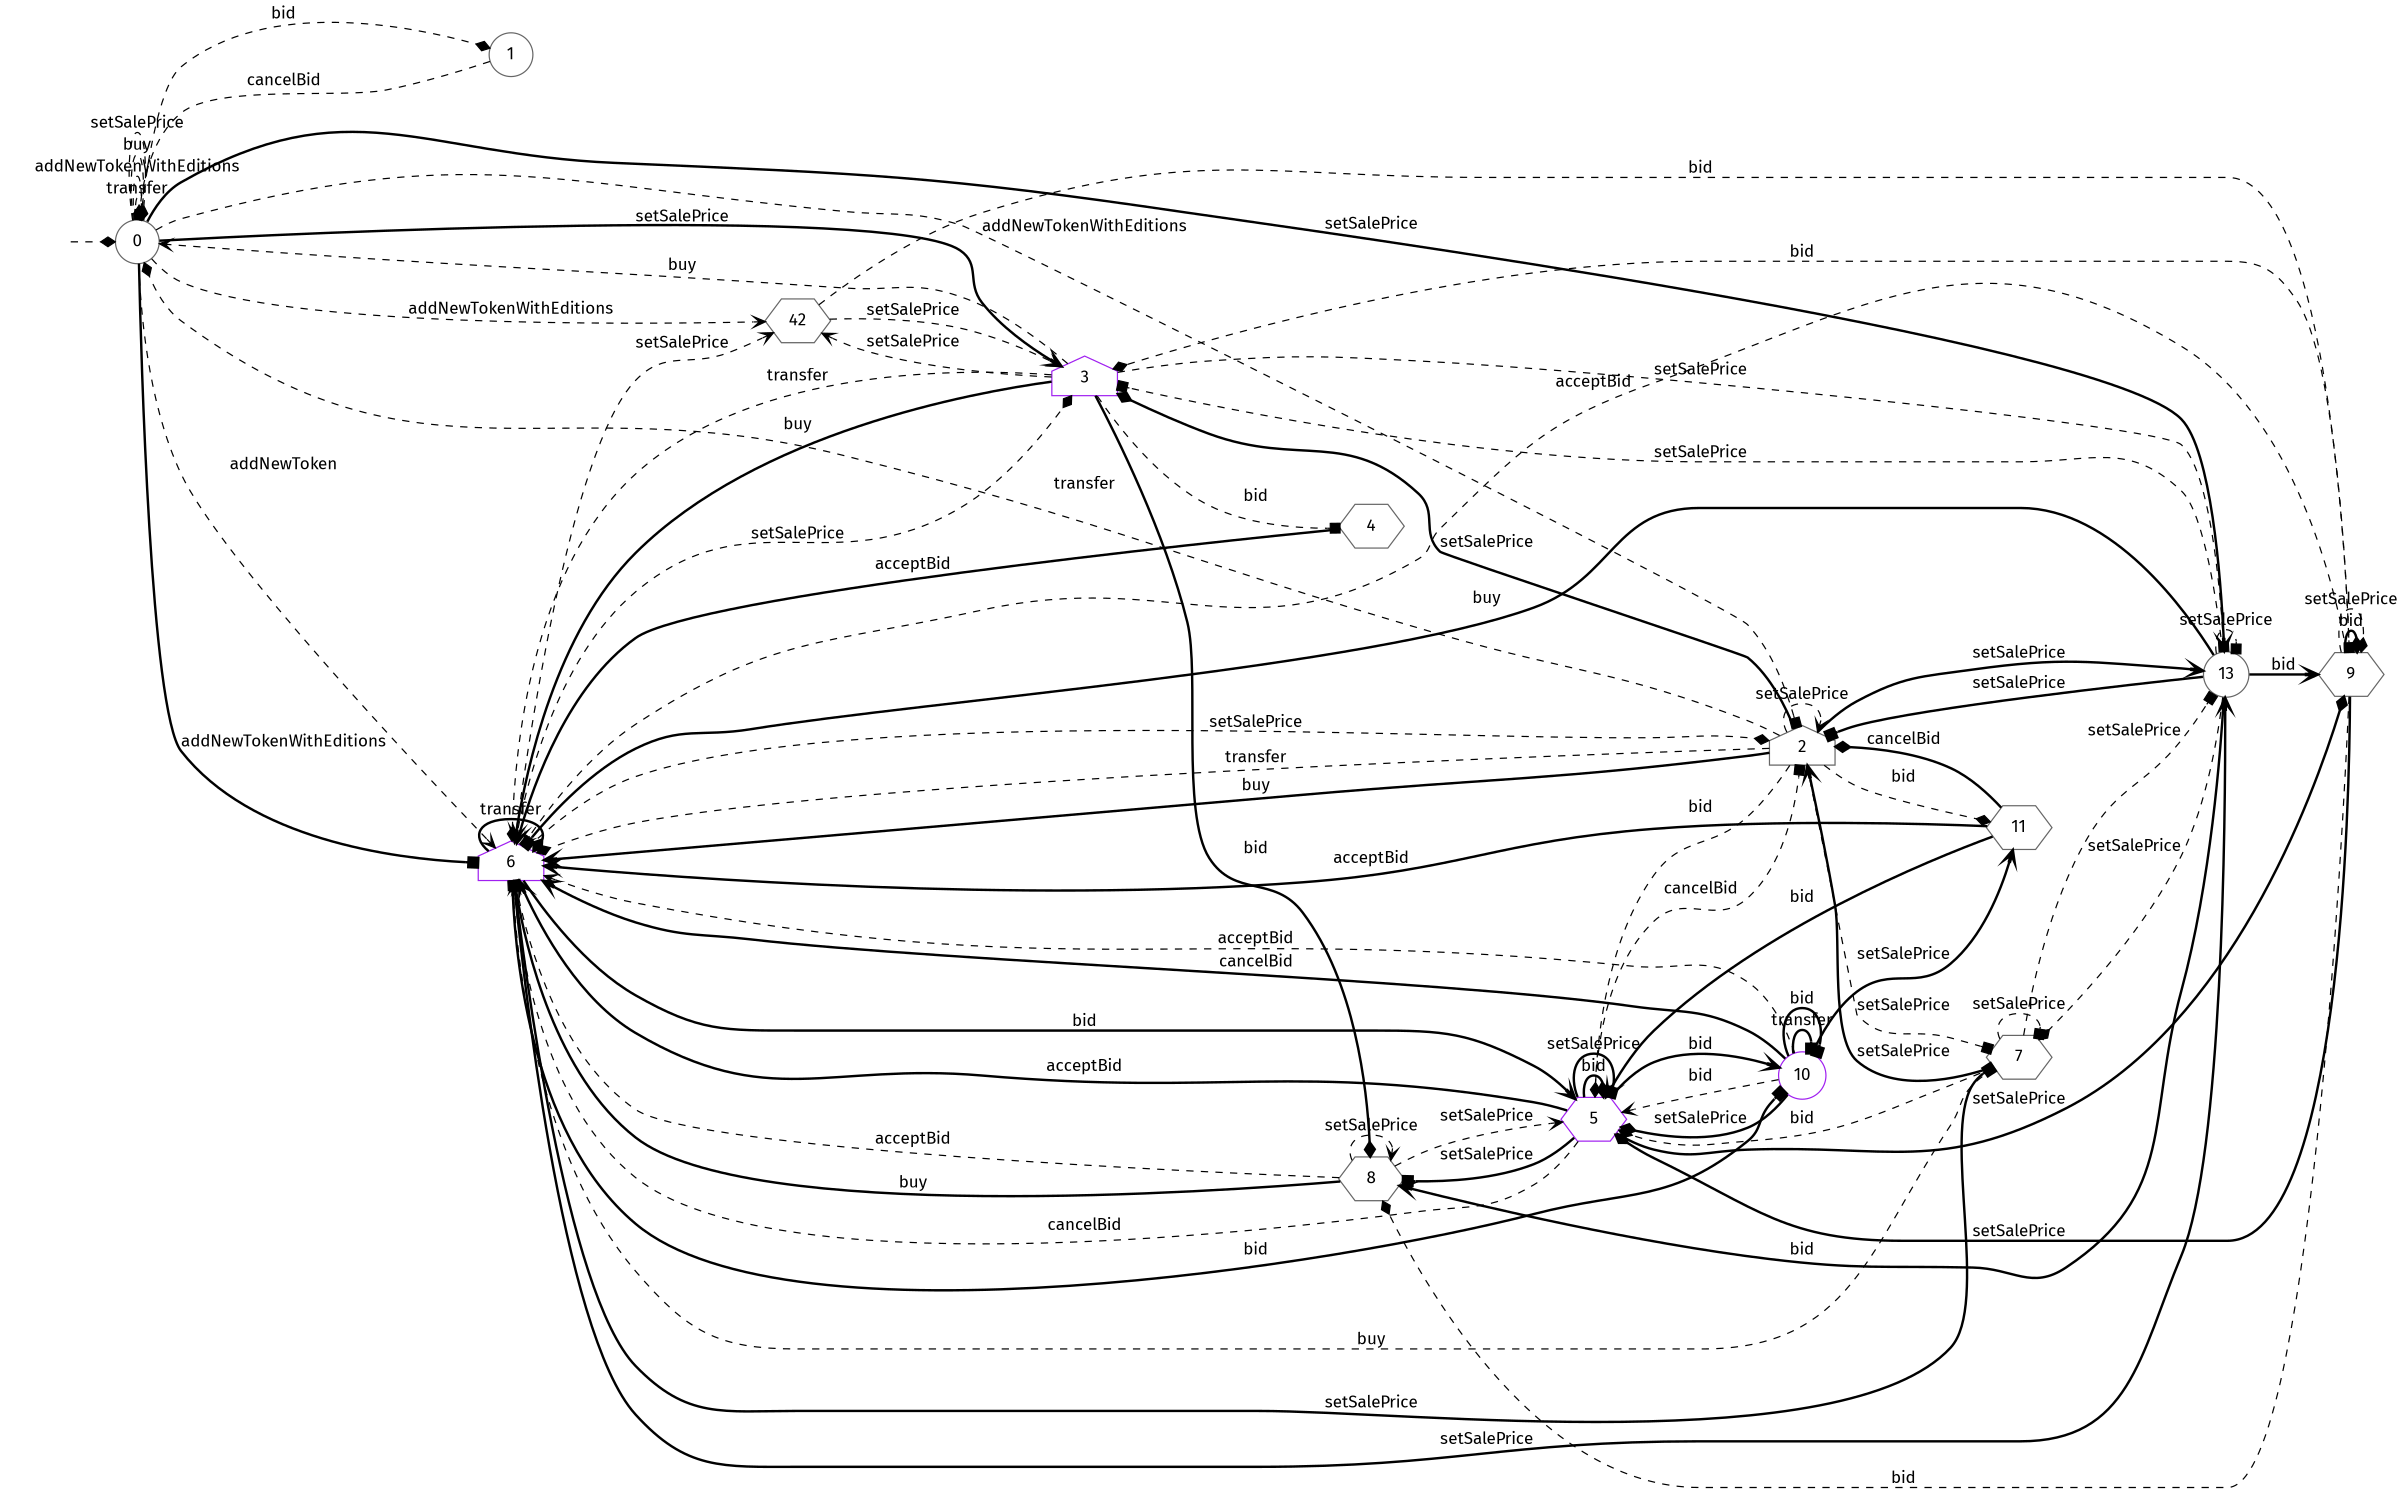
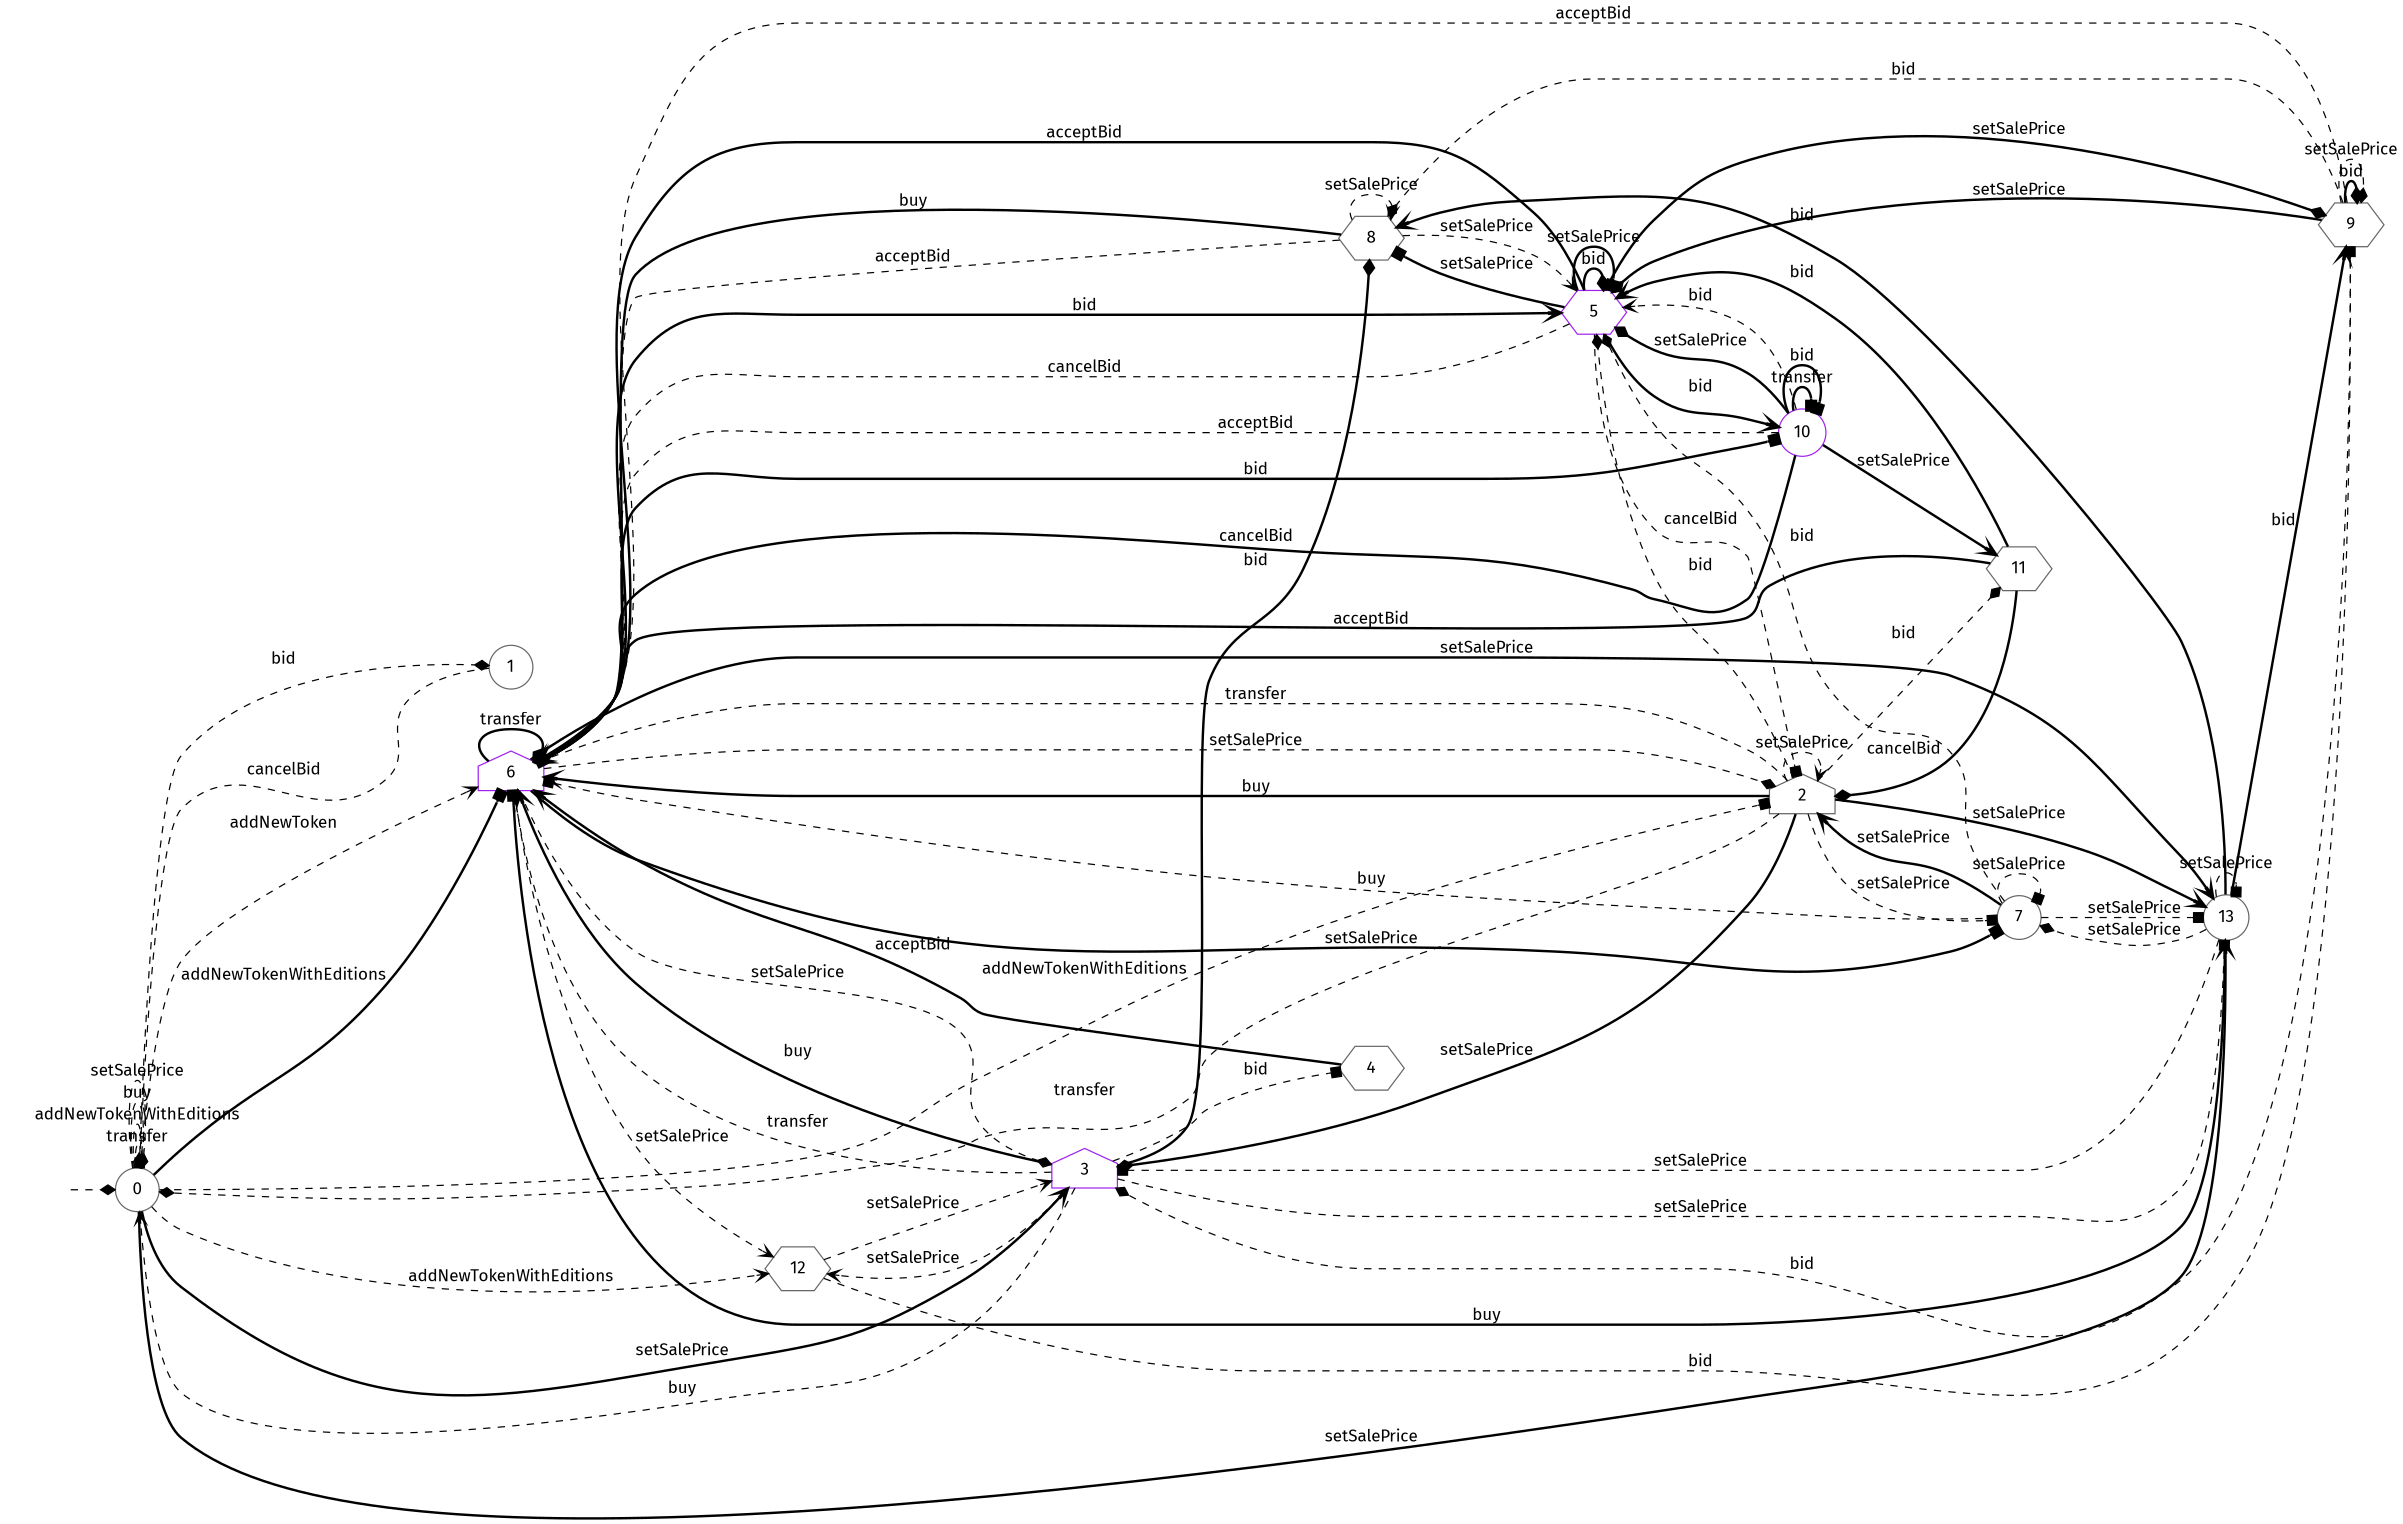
(798, 321) -> (798, 1269)
(2019, 699) -> none
(2019, 1057) -> (2019, 918)
